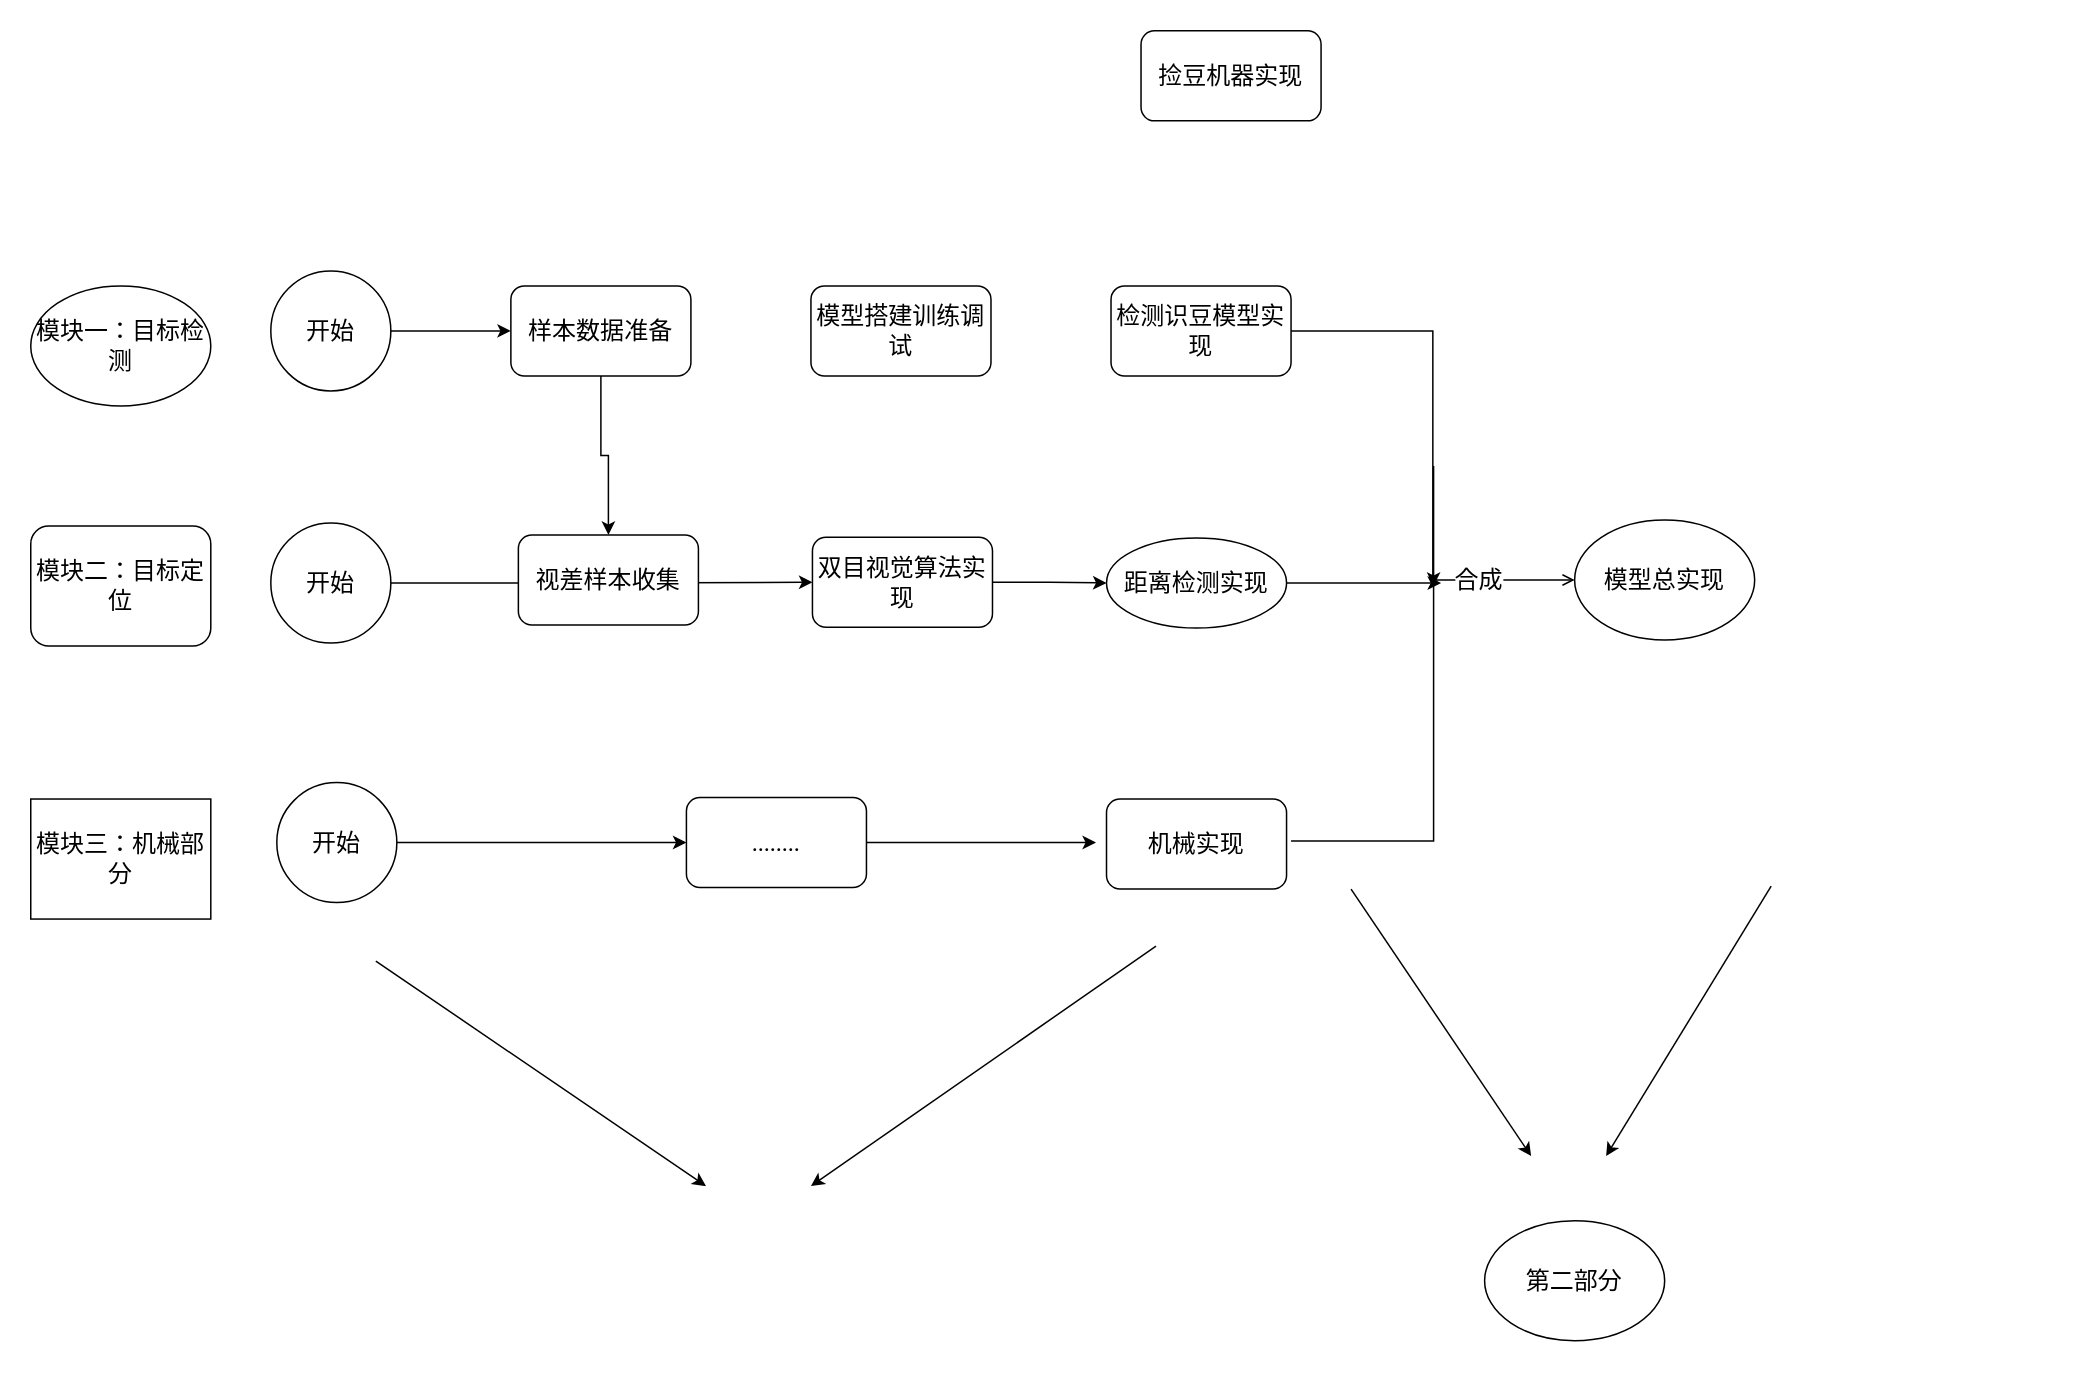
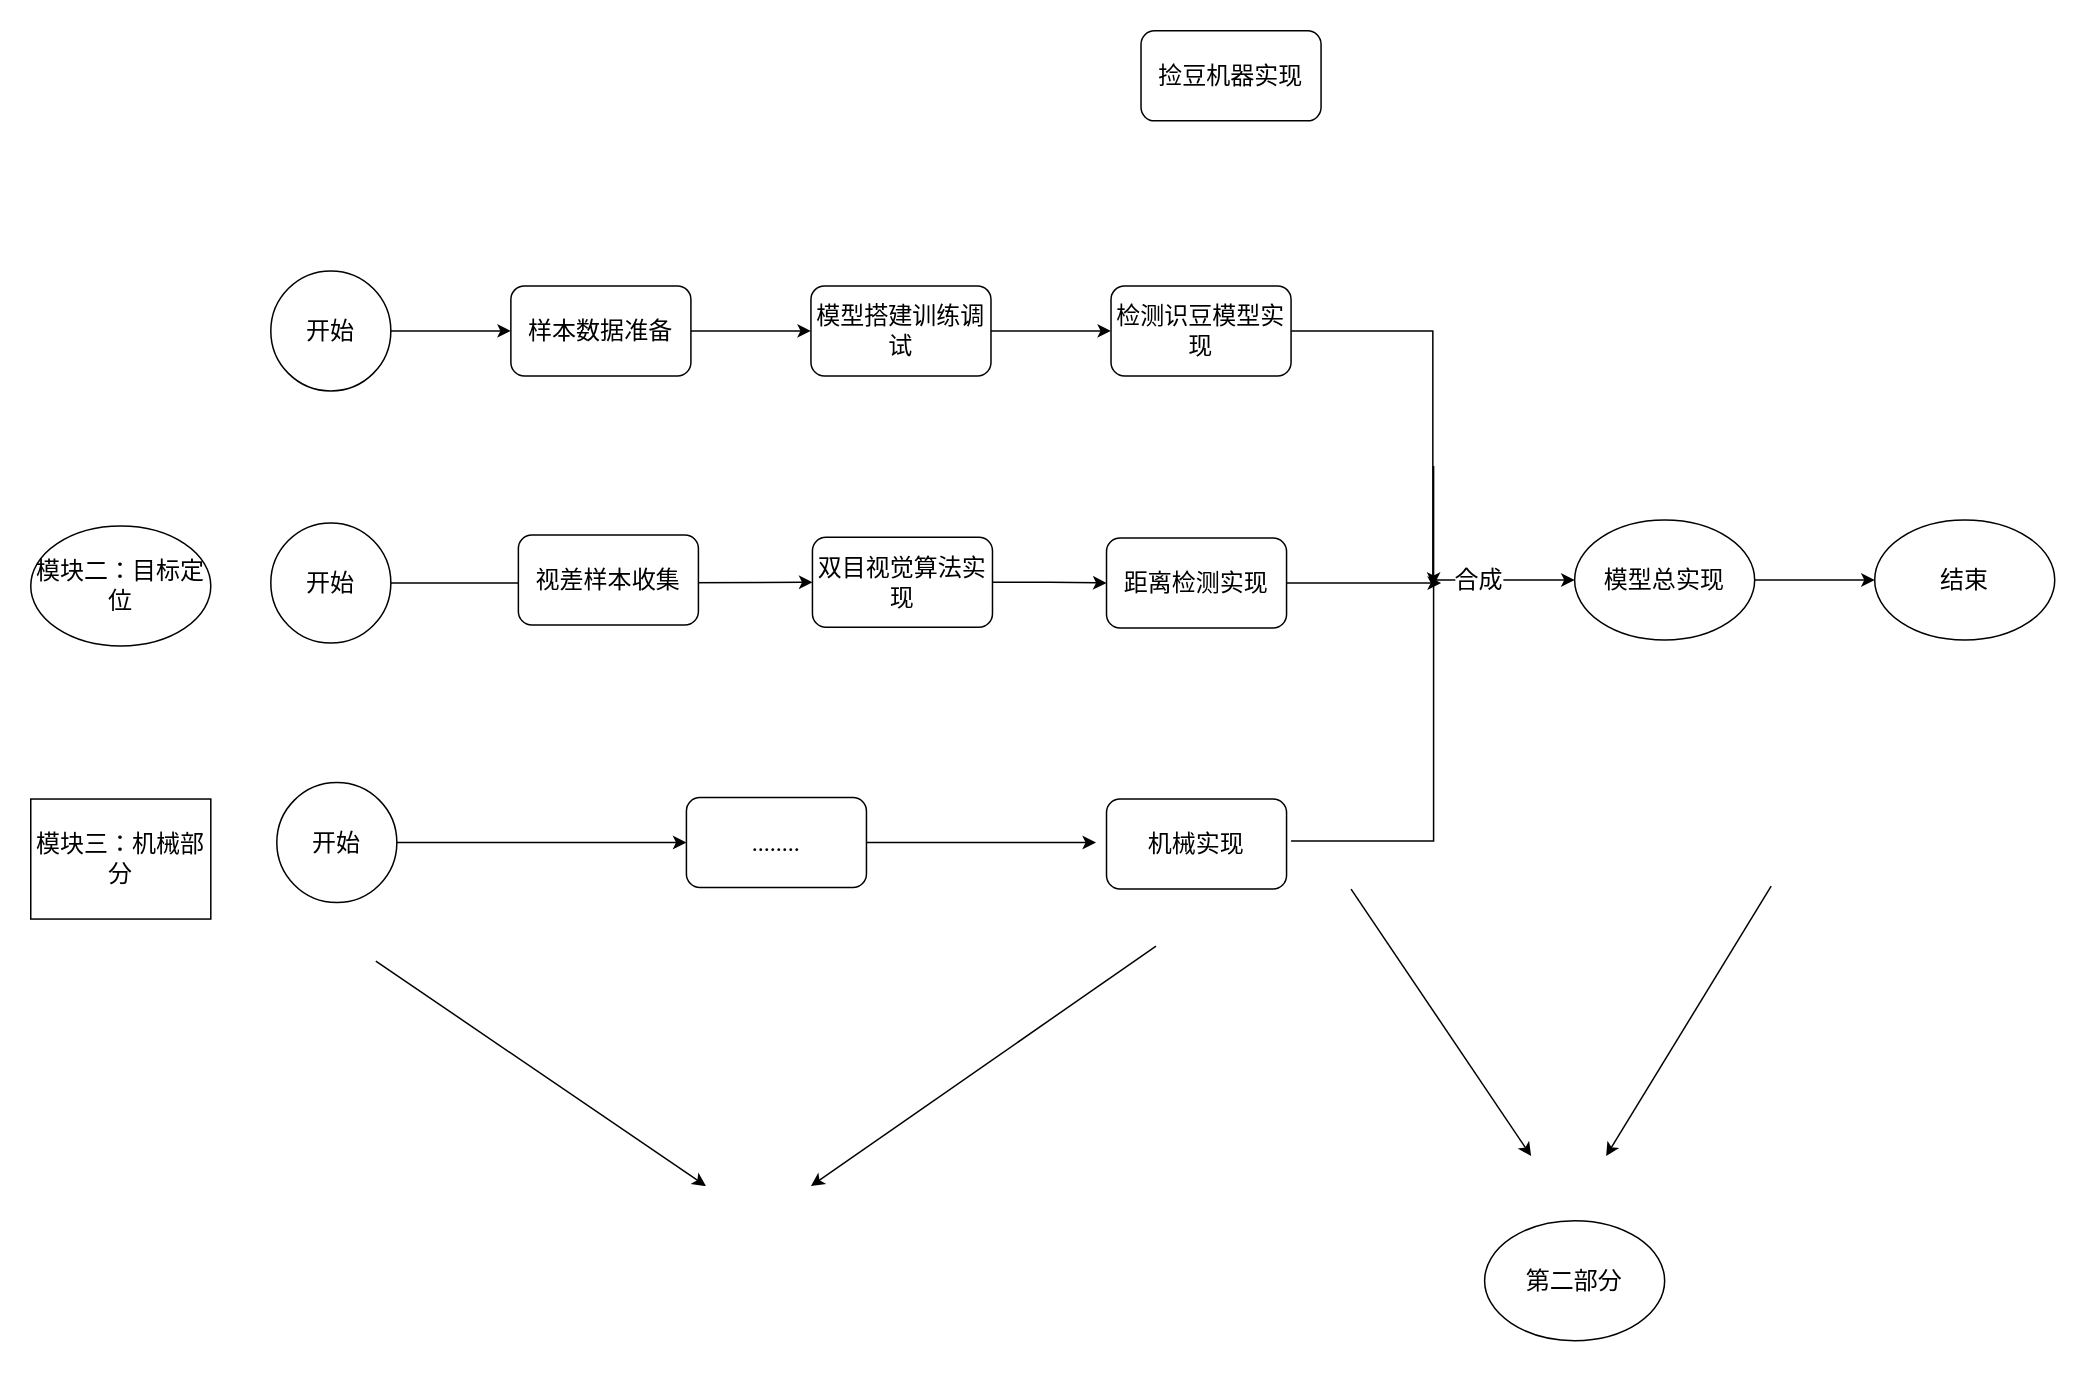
none -> (1046, 331)
(121, 346) -> none
(601, 453) -> (746, 331)
(1565, 580) -> (1563, 580)
none -> (1809, 580)
none -> (1964, 580)
(1196, 583) -> (1196, 583)
(121, 586) -> (121, 586)
